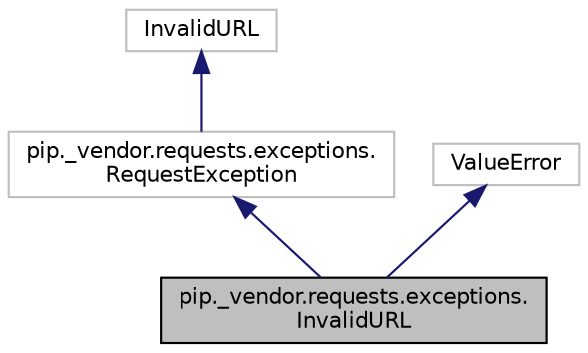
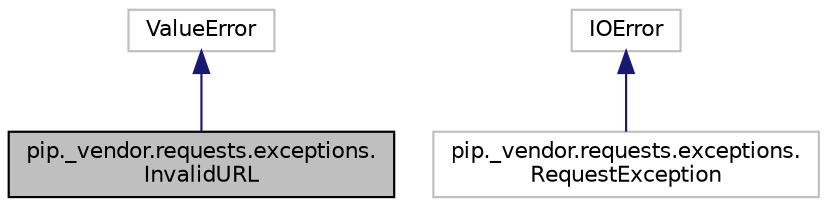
(201, 30) -> (626, 30)
(286, 245) -> none
